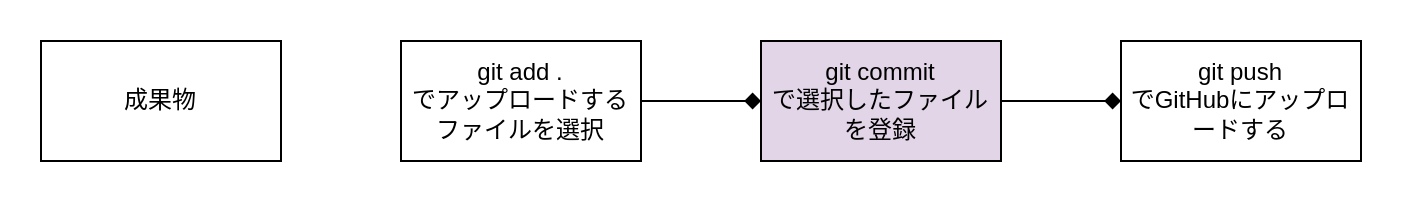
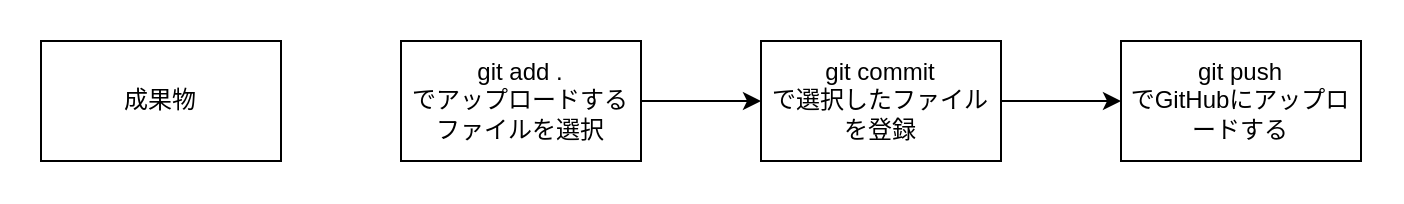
(744, 101) -> (745, 101)
(881, 101) -> (881, 101)
(1104, 101) -> (1105, 101)
